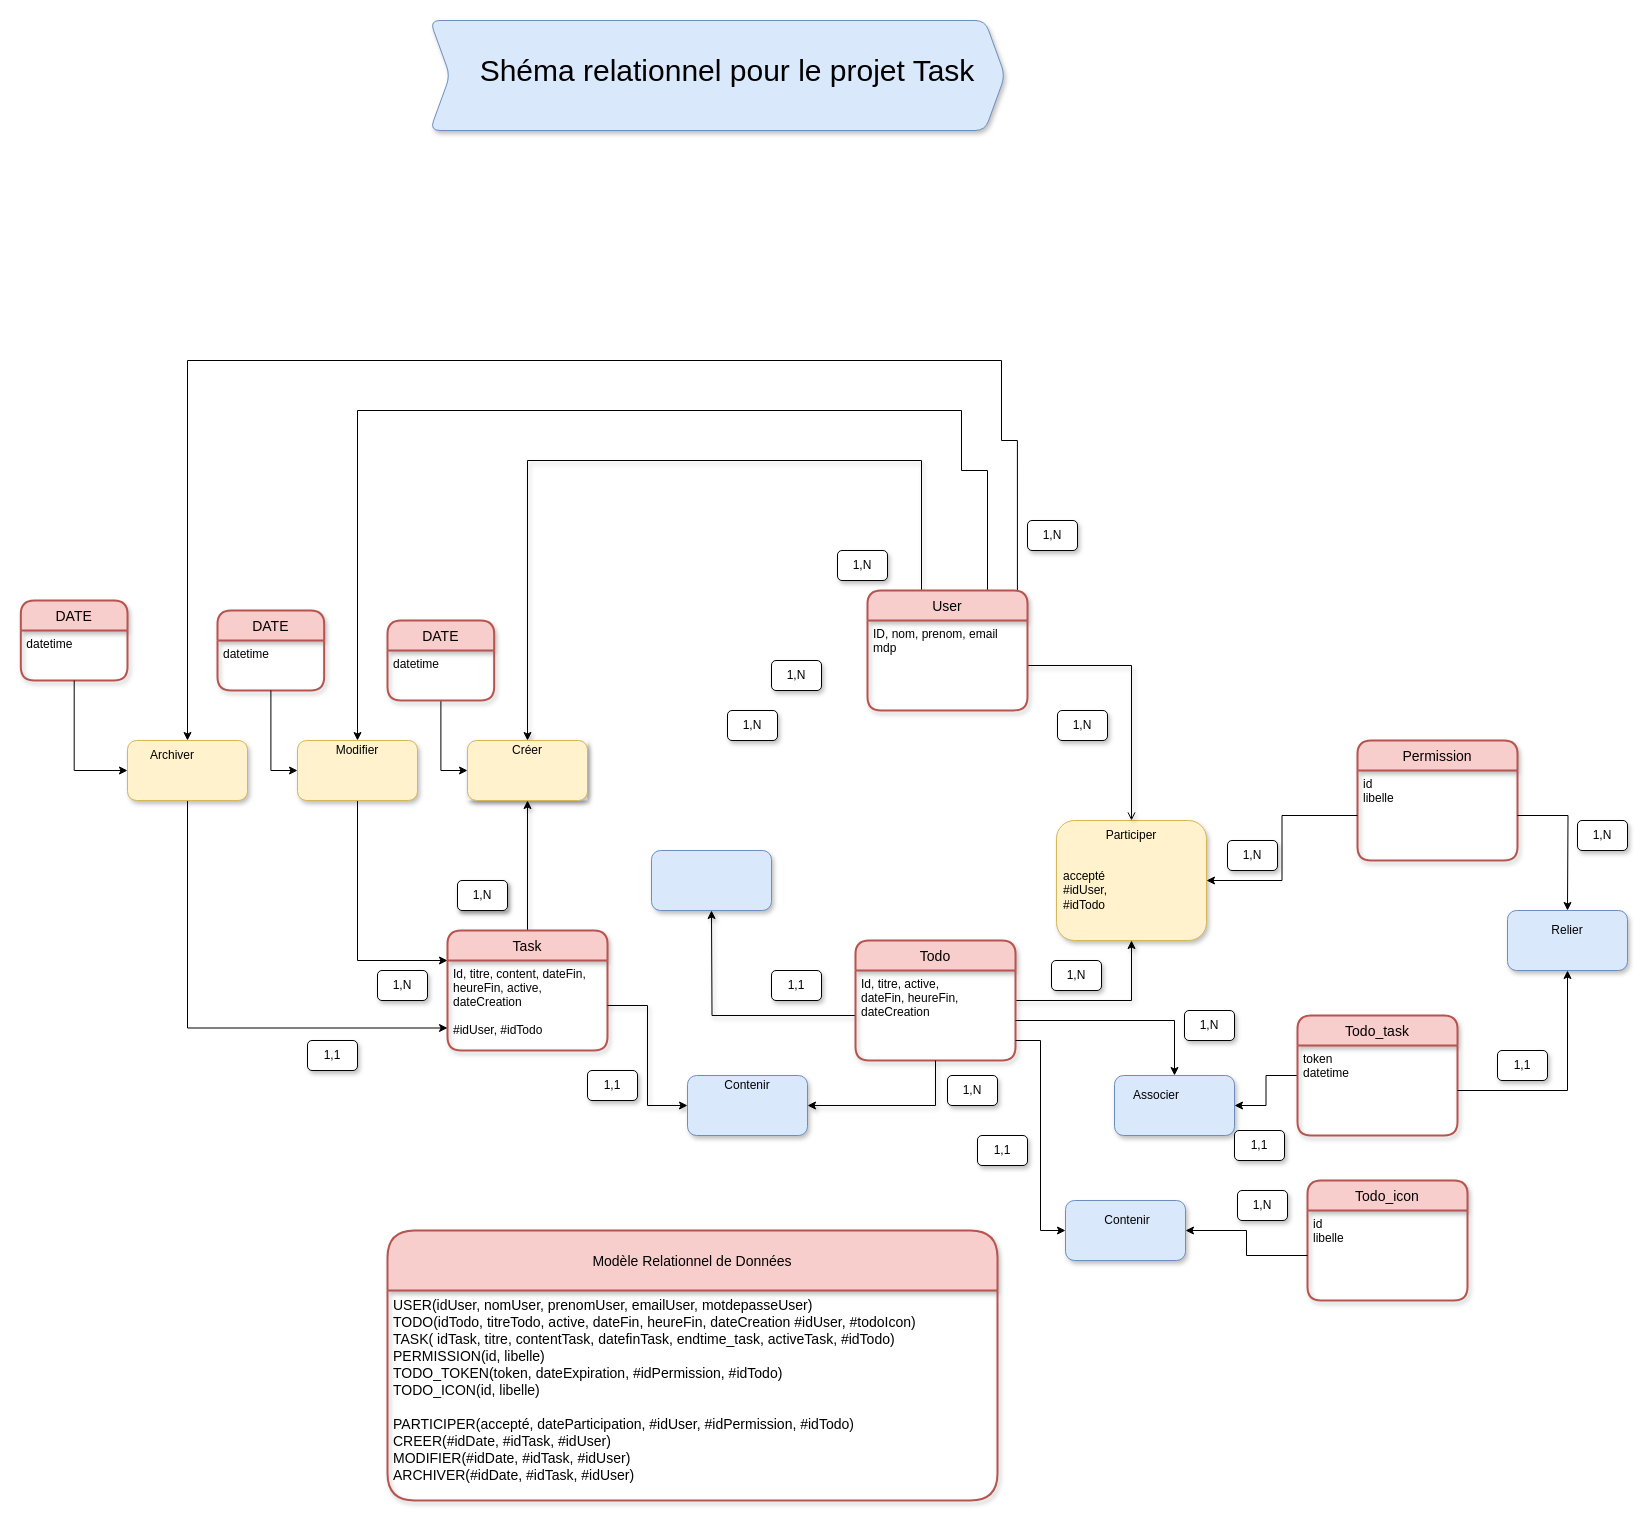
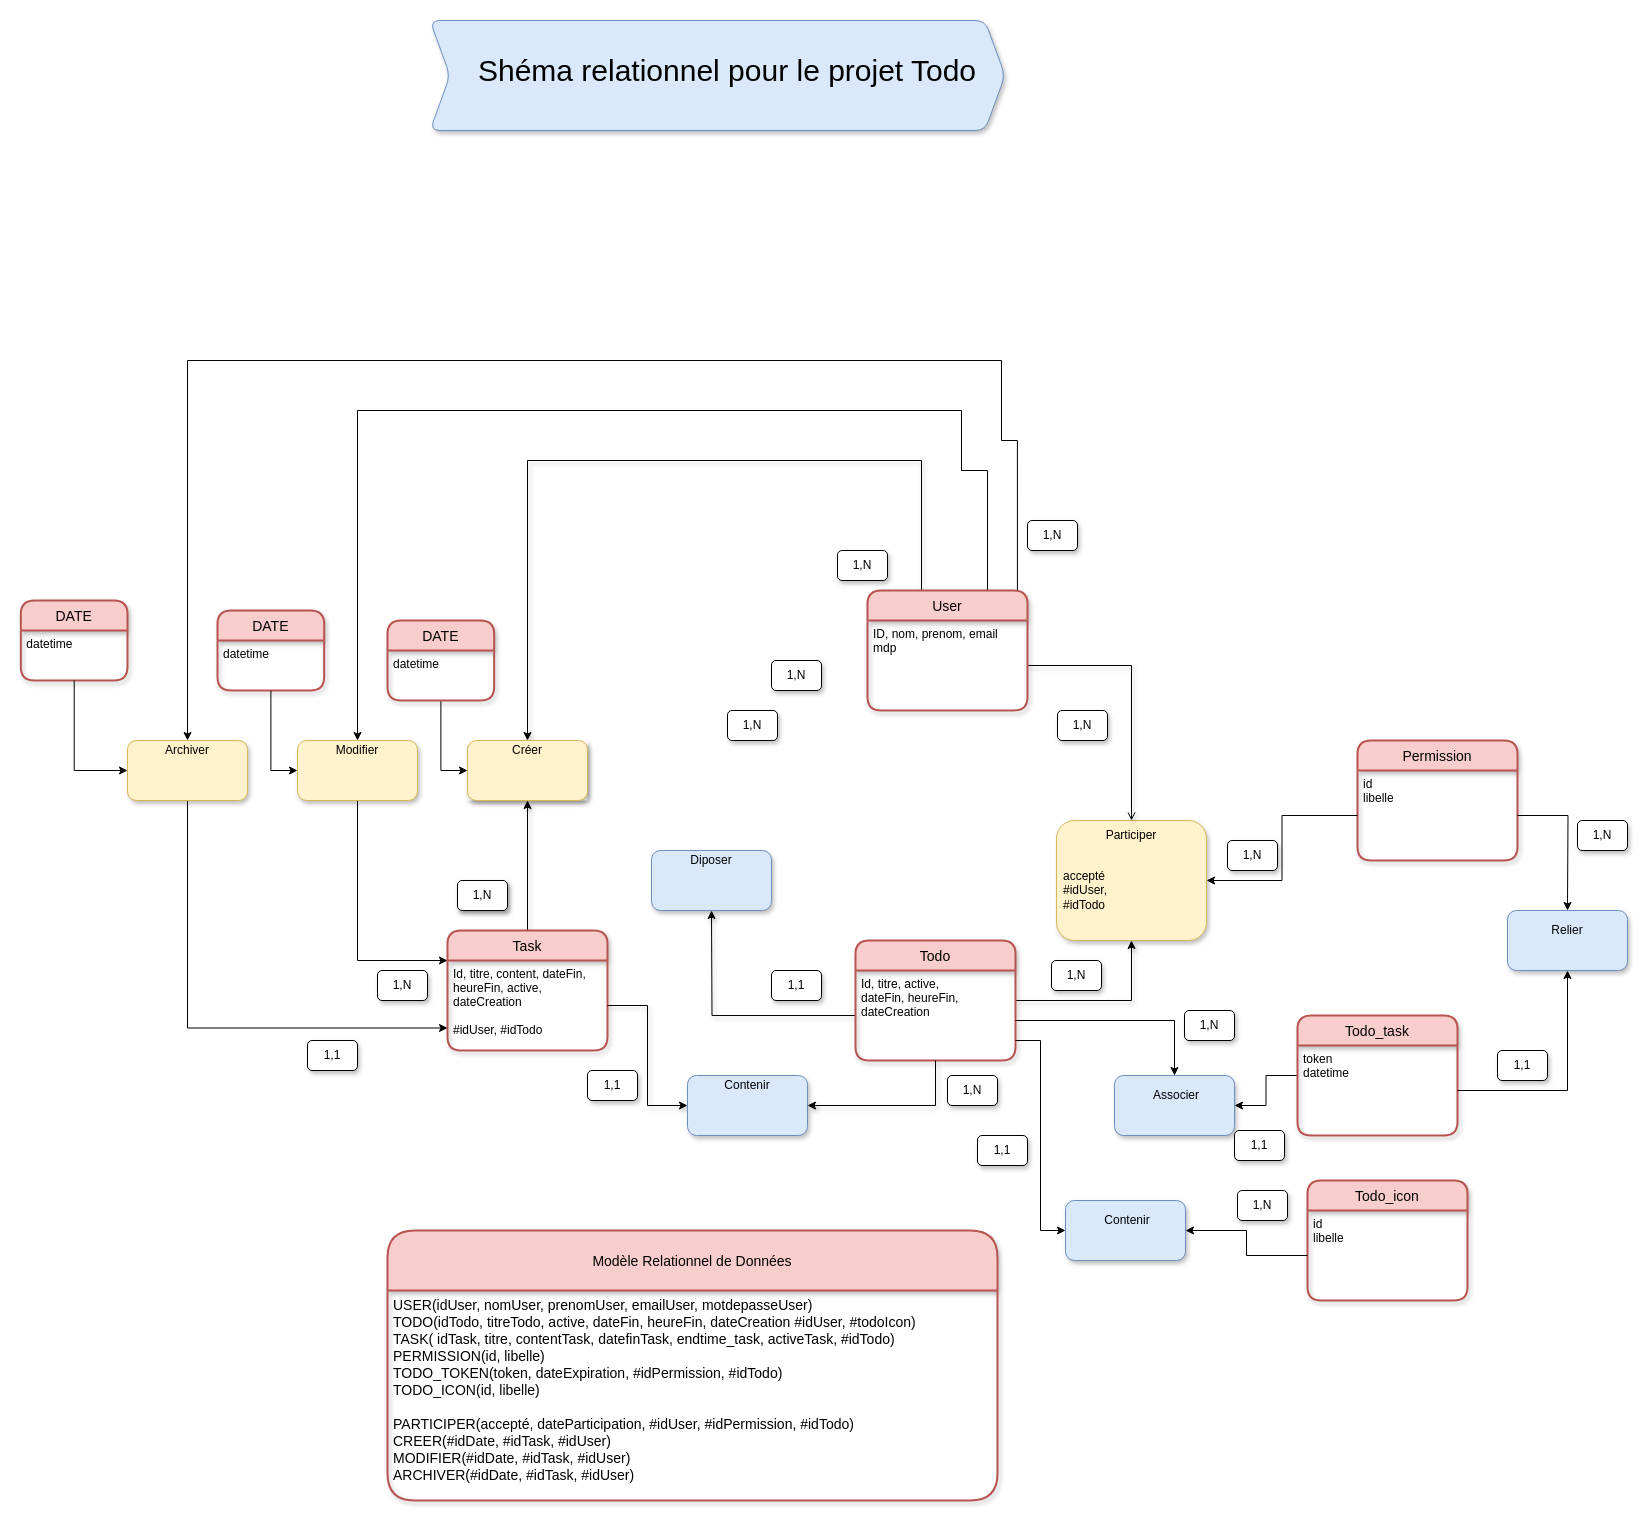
(728, 71) -> (728, 71)
(173, 756) -> (188, 751)
none -> (712, 861)
(1157, 1096) -> (1177, 1096)
